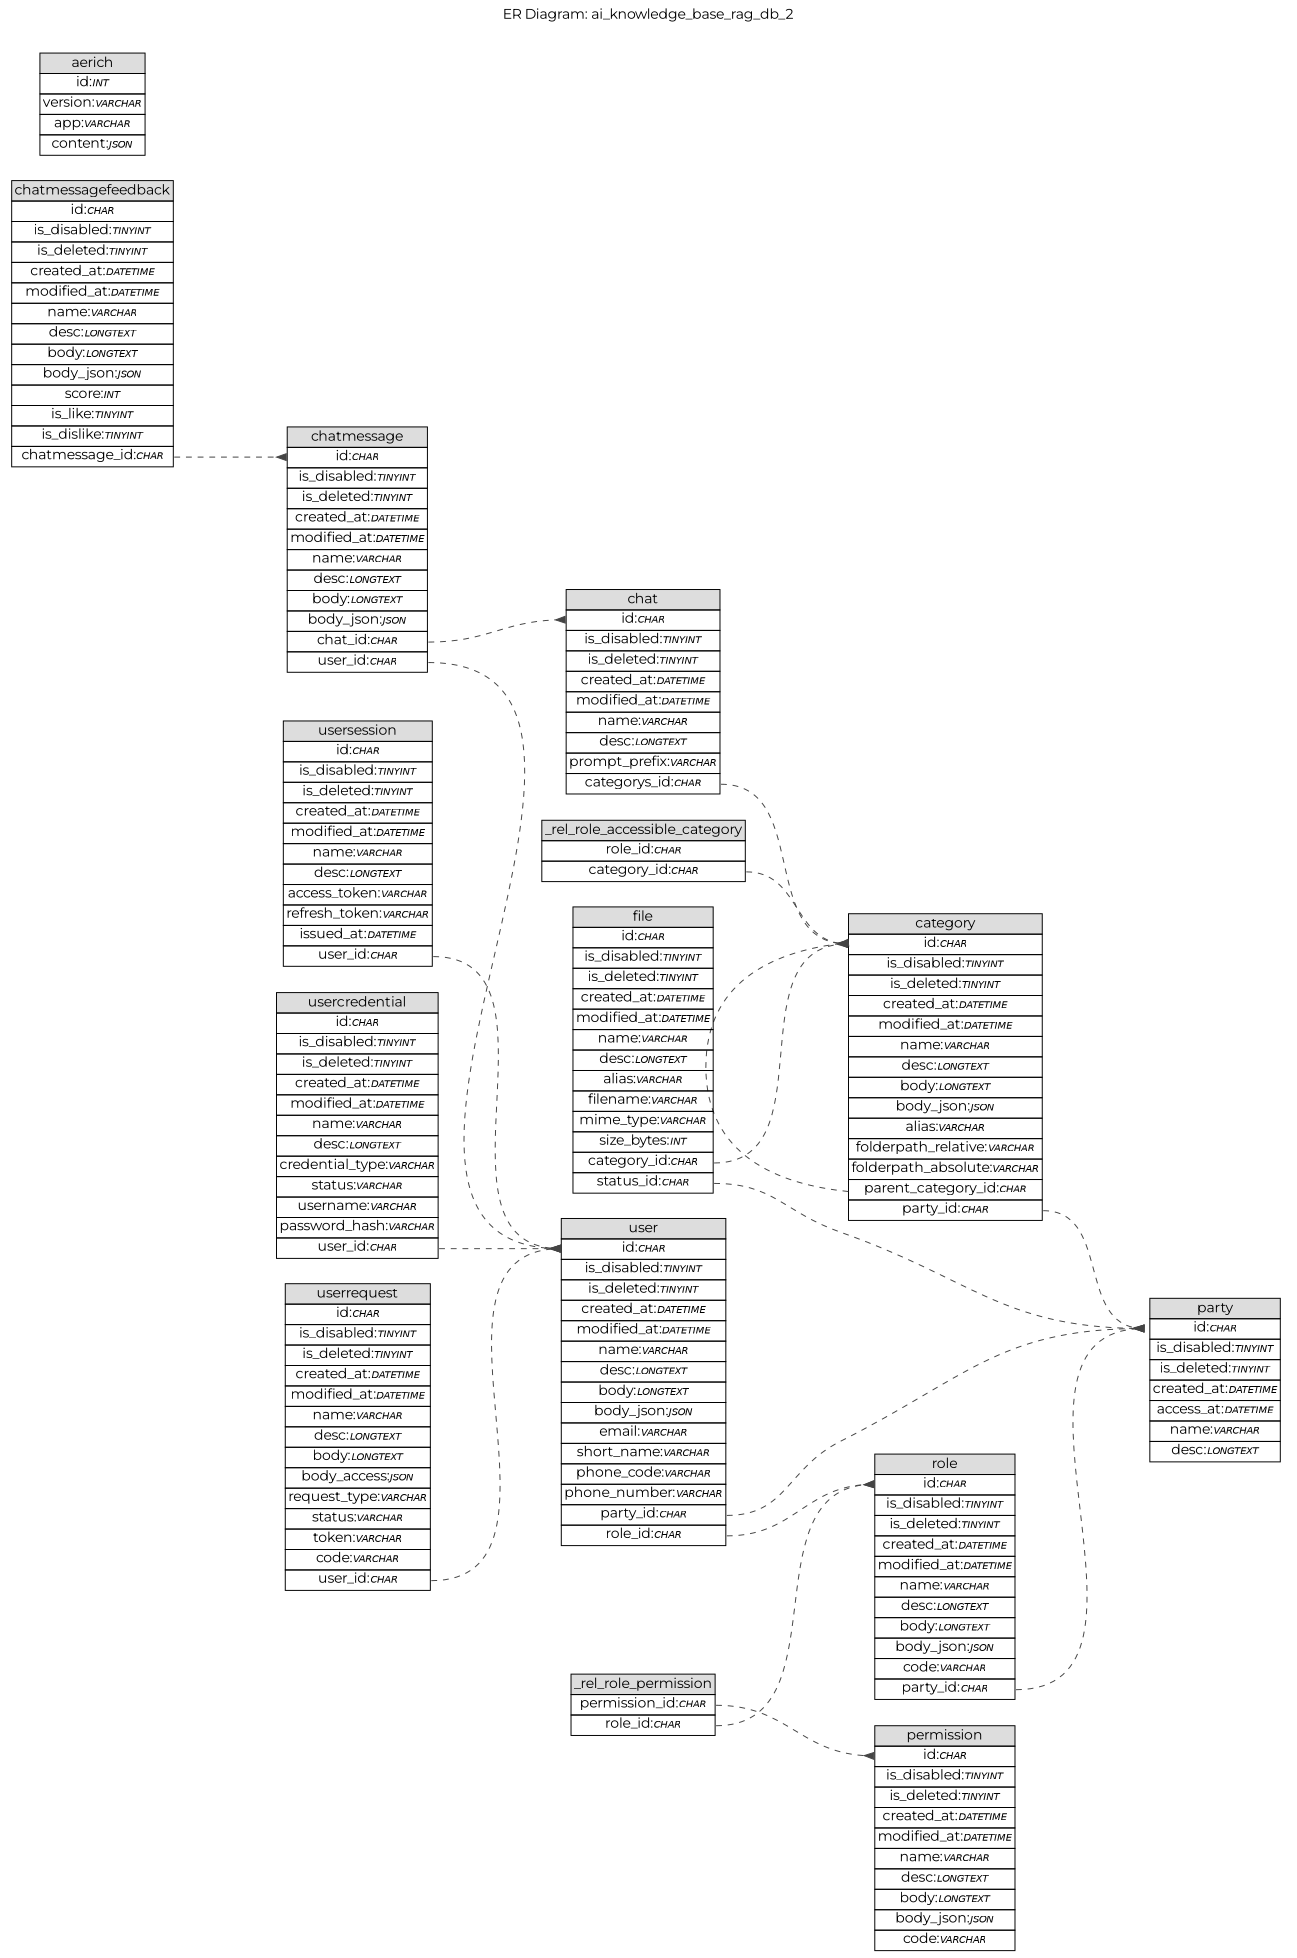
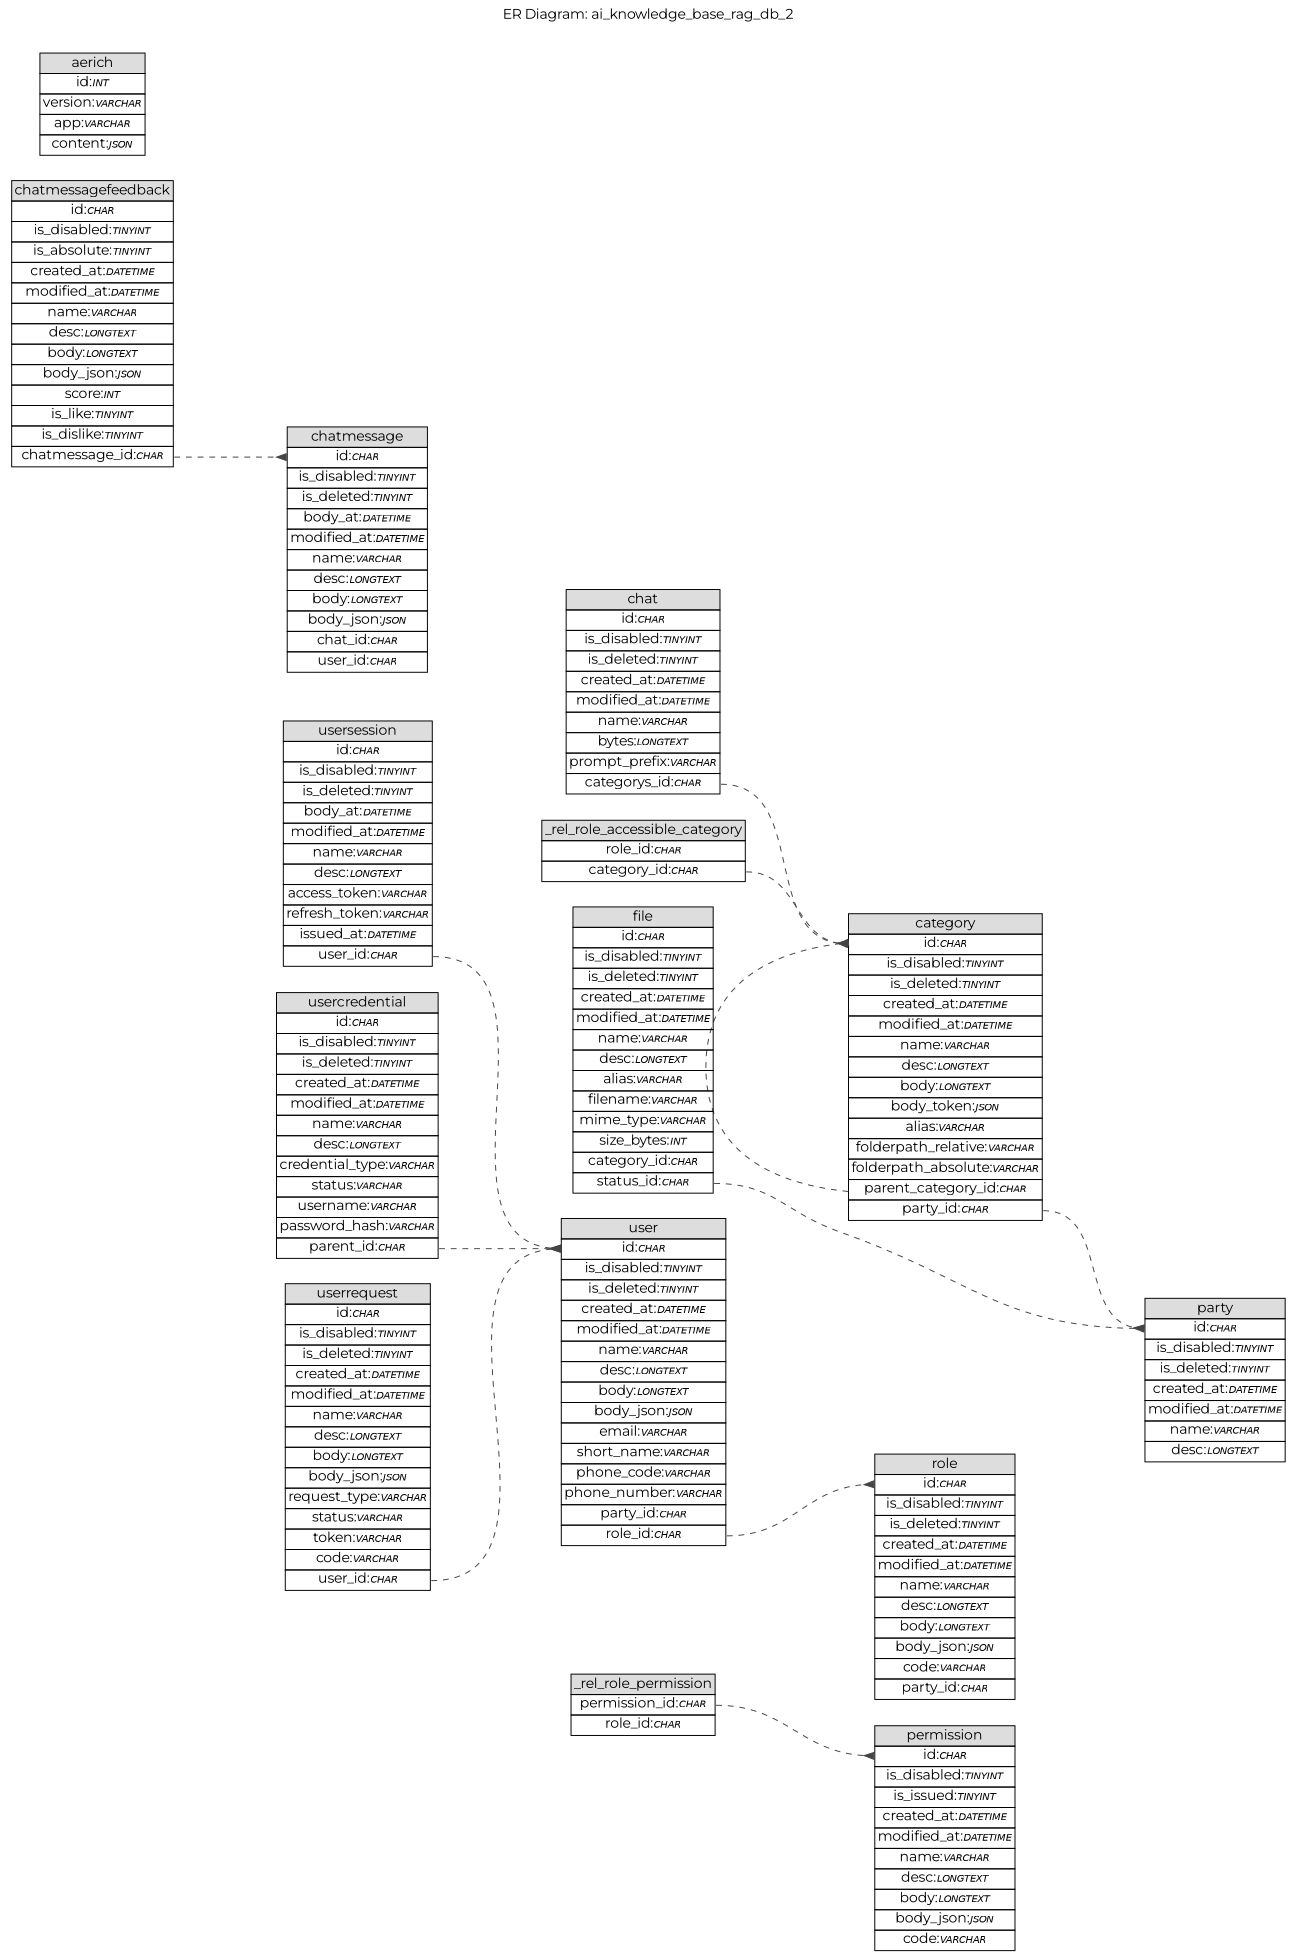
(73, 251) -> (73, 251)
(333, 517) -> (333, 517)
(492, 632) -> none
(617, 741) -> (617, 741)
(333, 812) -> (333, 812)
(495, 951) -> none
(780, 1058) -> none
(933, 1107) -> (933, 1107)
(344, 1247) -> (344, 1247)
(919, 1398) -> none
(1191, 1409) -> (1191, 1409)
(346, 1476) -> (346, 1476)
(1081, 1514) -> none
(794, 1610) -> none
(925, 1796) -> (925, 1796)
